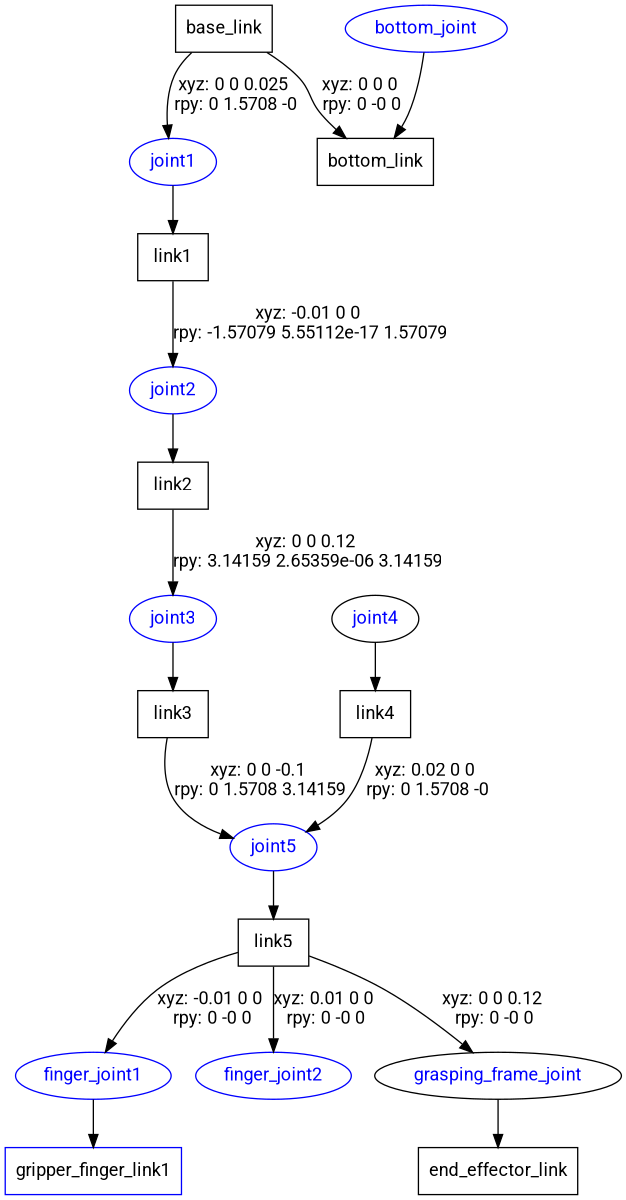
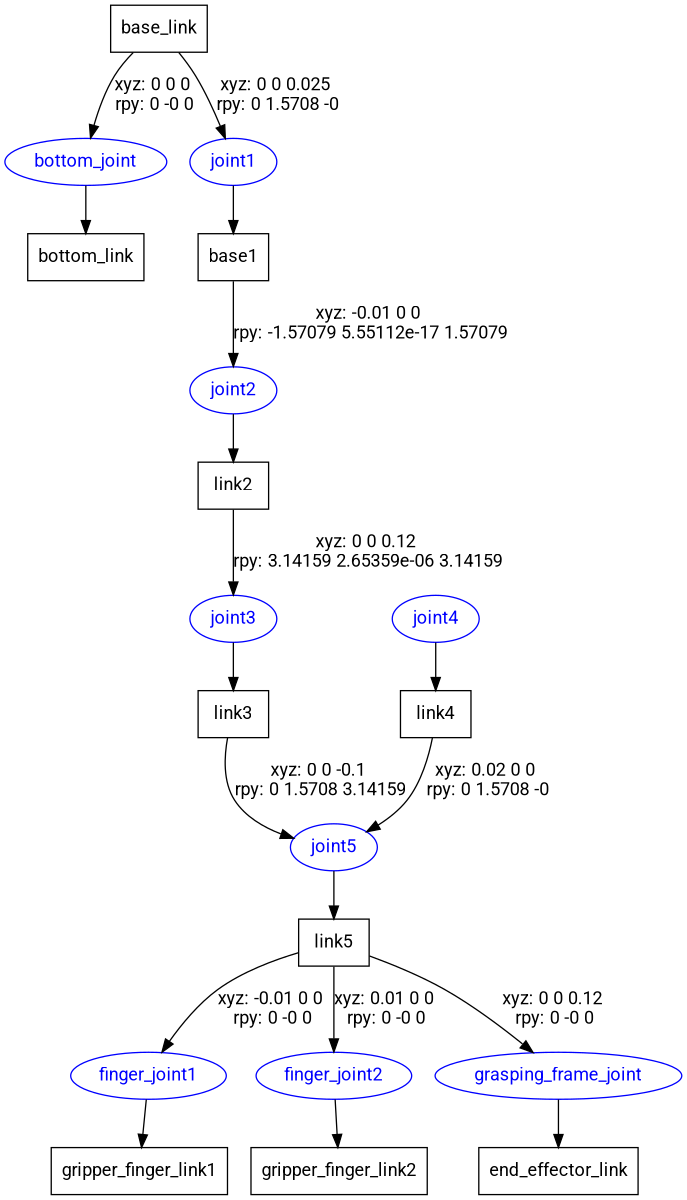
(306, 87) -> (109, 86)
(173, 257) -> (233, 257)
(375, 619) -> (436, 619)
(498, 1076) -> (558, 1076)
(93, 1171) -> (139, 1171)
none -> (339, 1171)
